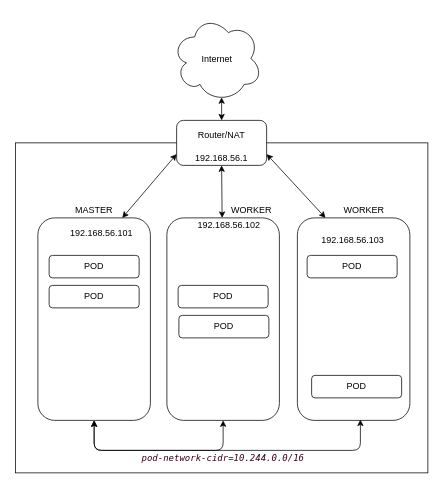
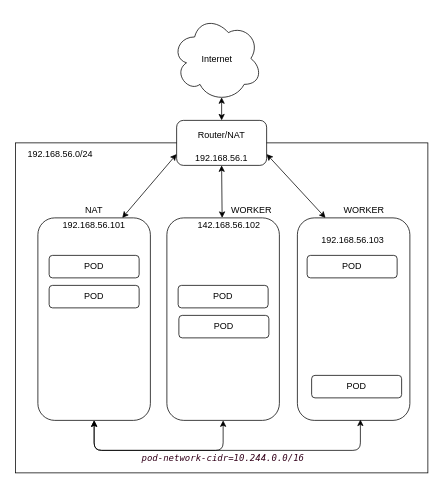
none -> (60, 154)
(94, 210) -> (94, 210)
(229, 225) -> (229, 225)
(102, 233) -> (94, 225)
